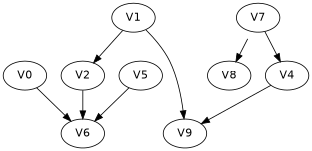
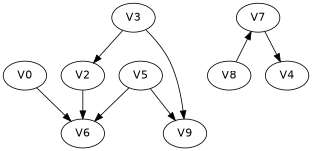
(133, 18) -> (133, 18)
(244, 47) -> (242, 50)
(240, 102) -> (160, 101)
